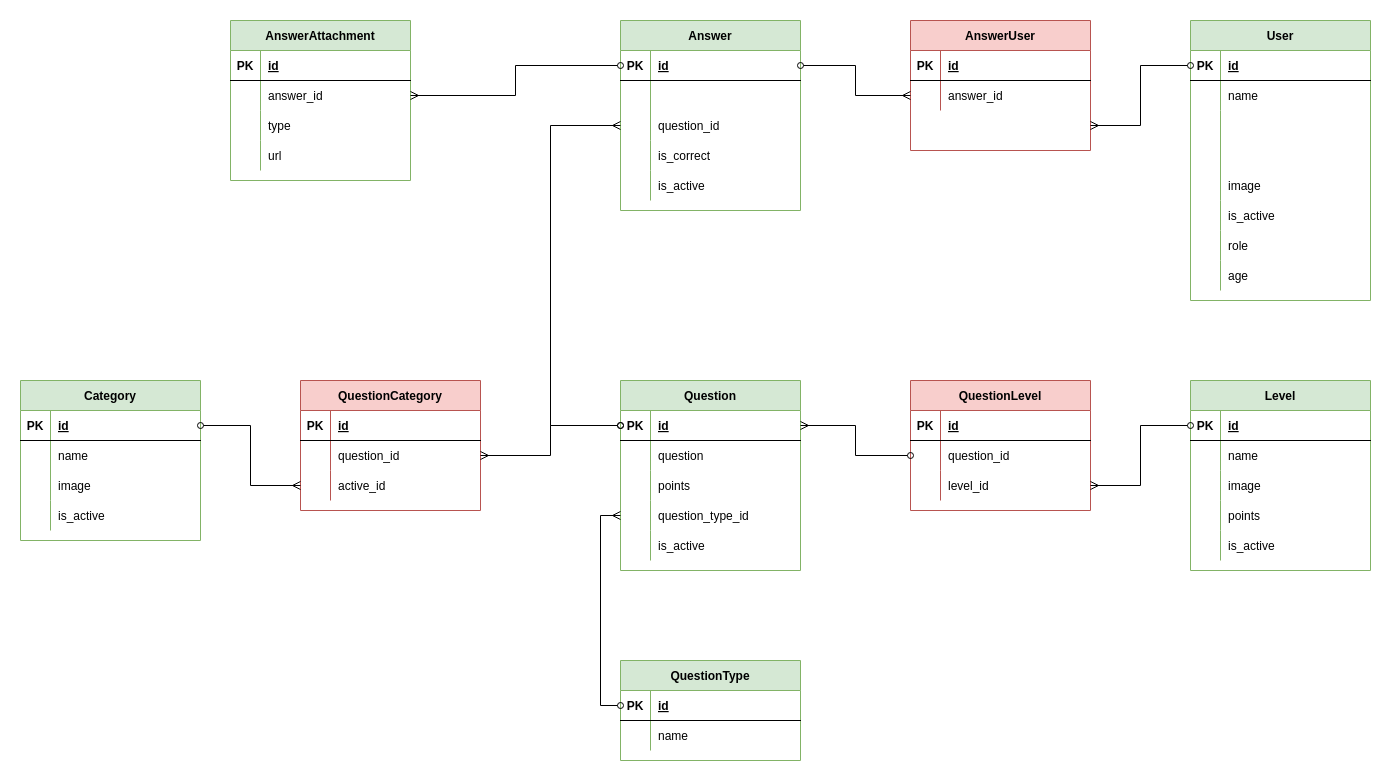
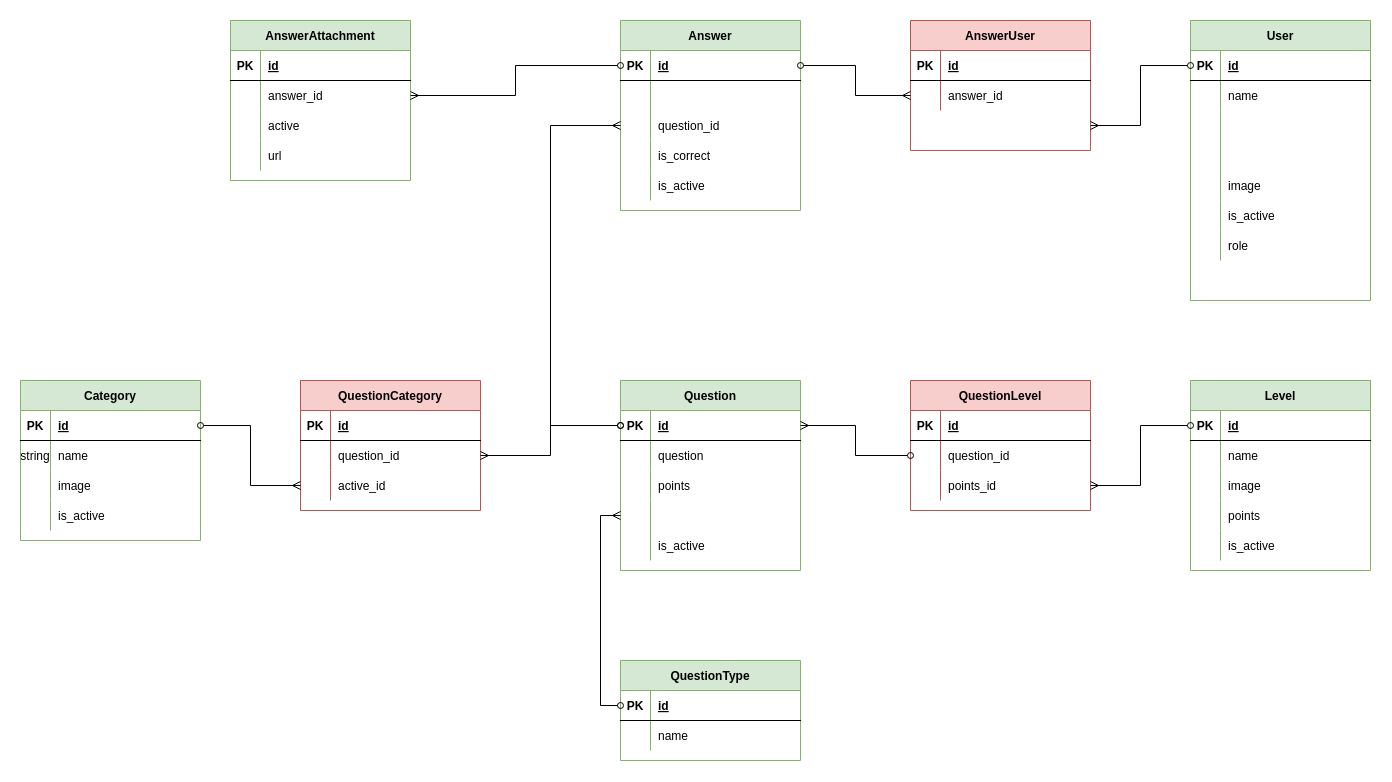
(281, 126) -> (287, 126)
(1296, 276) -> none
none -> (36, 456)
(970, 486) -> (975, 486)
(726, 516) -> none
